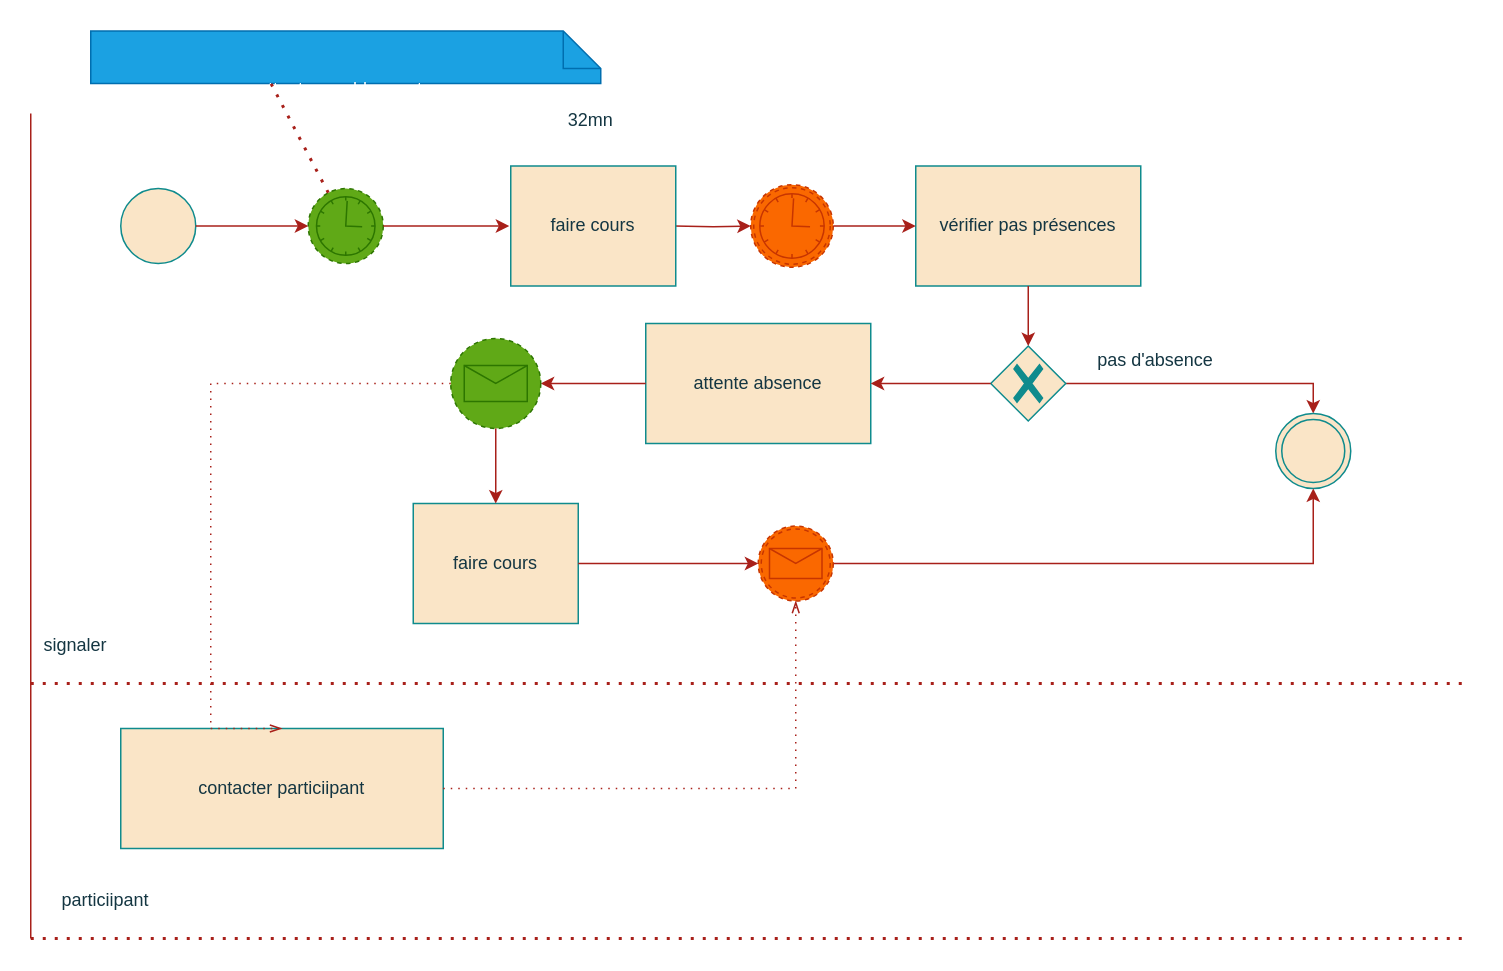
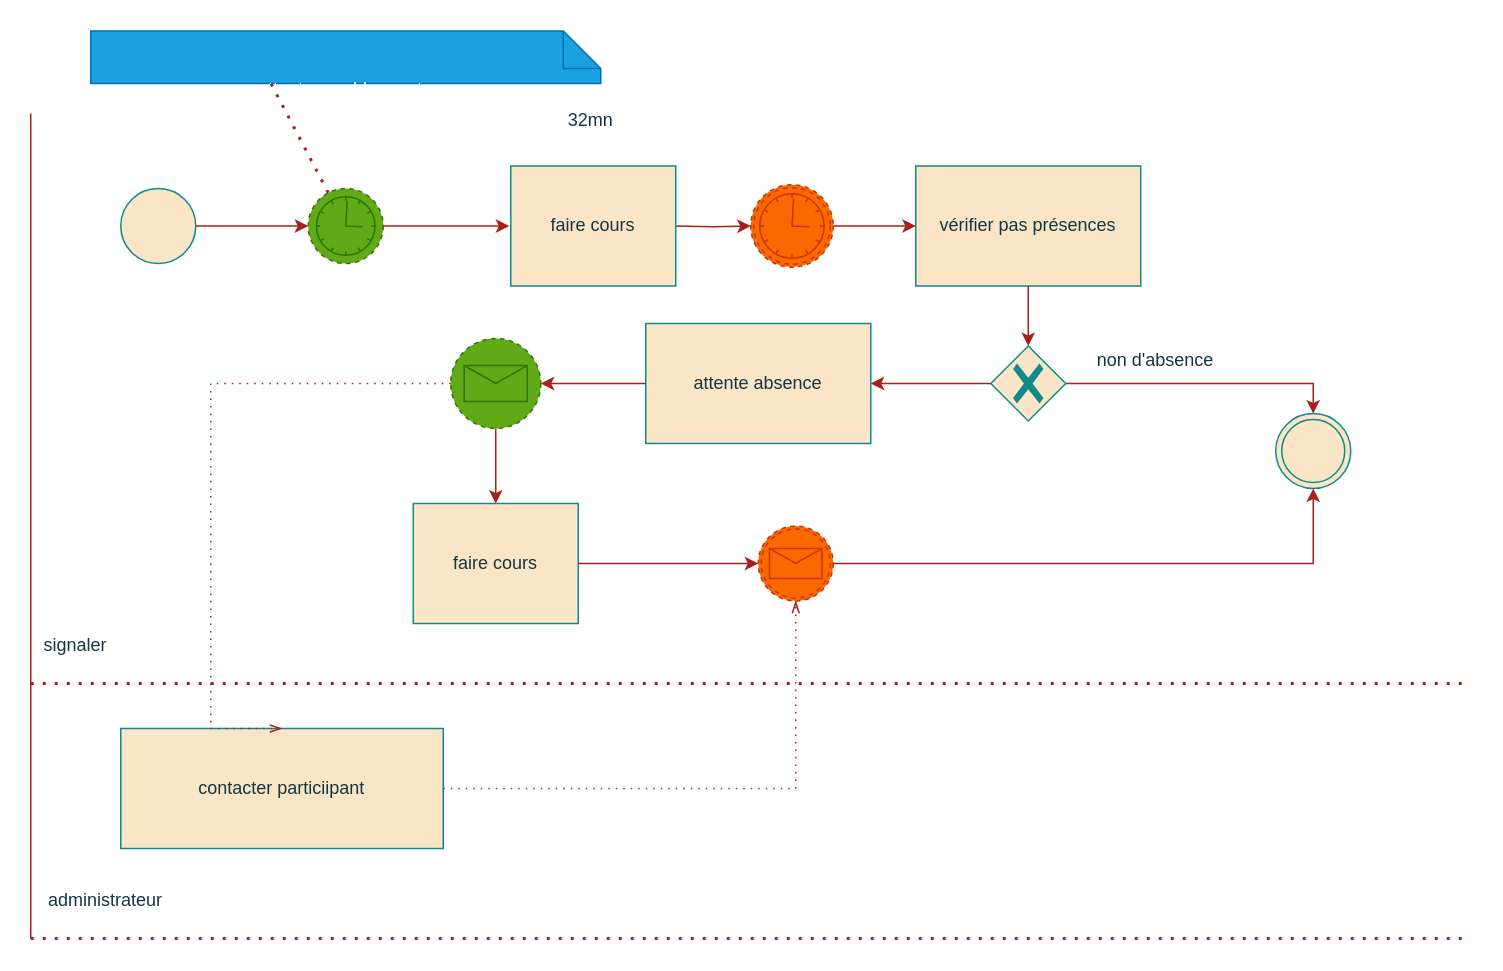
(1156, 361) -> (1156, 361)
(106, 901) -> (106, 901)
